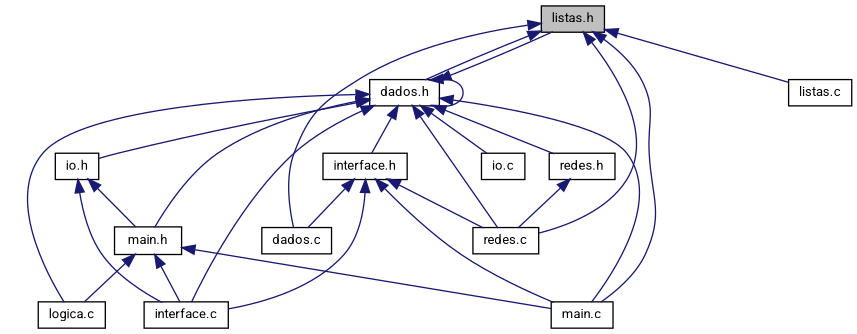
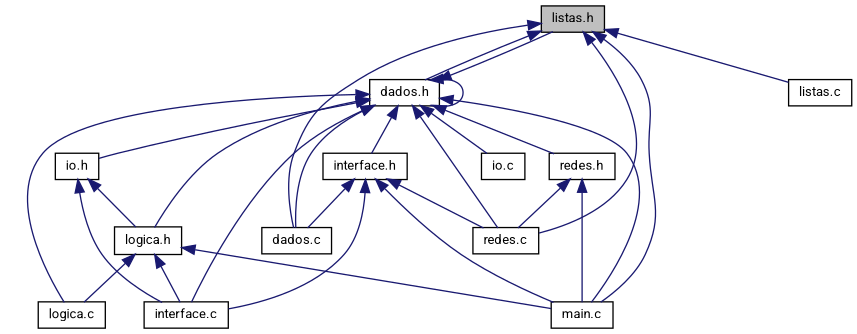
none -> (309, 158)
(148, 241) -> (148, 241)
none -> (582, 247)
